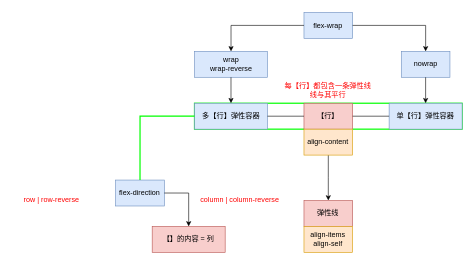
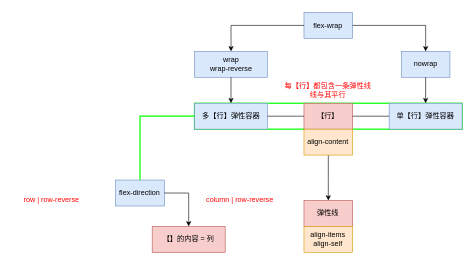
(240, 200) -> (240, 200)
